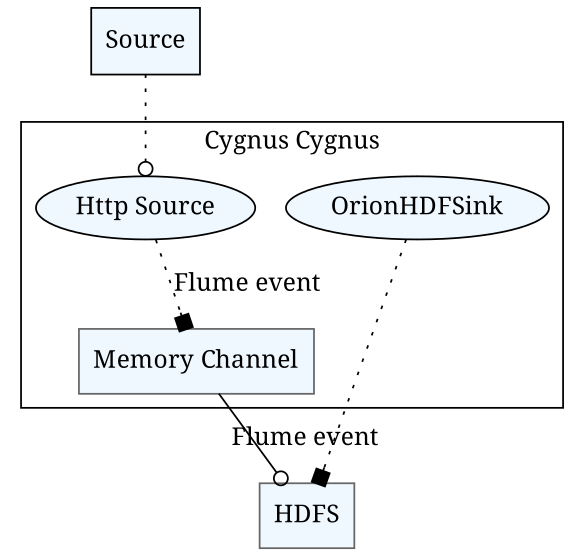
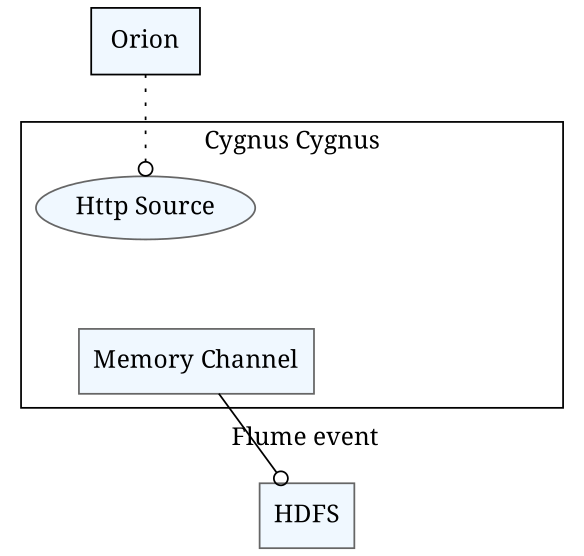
(146, 41) -> (146, 41)
(146, 208) -> (146, 208)
(417, 208) -> none
(168, 276) -> none
